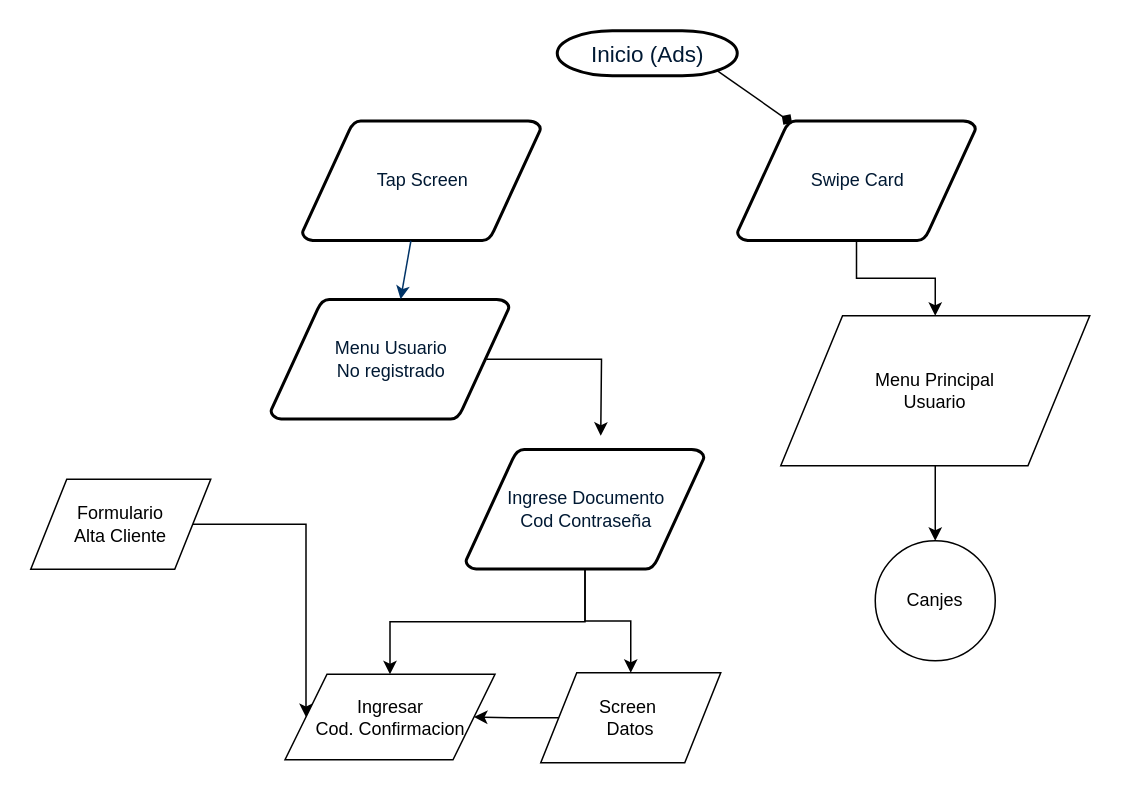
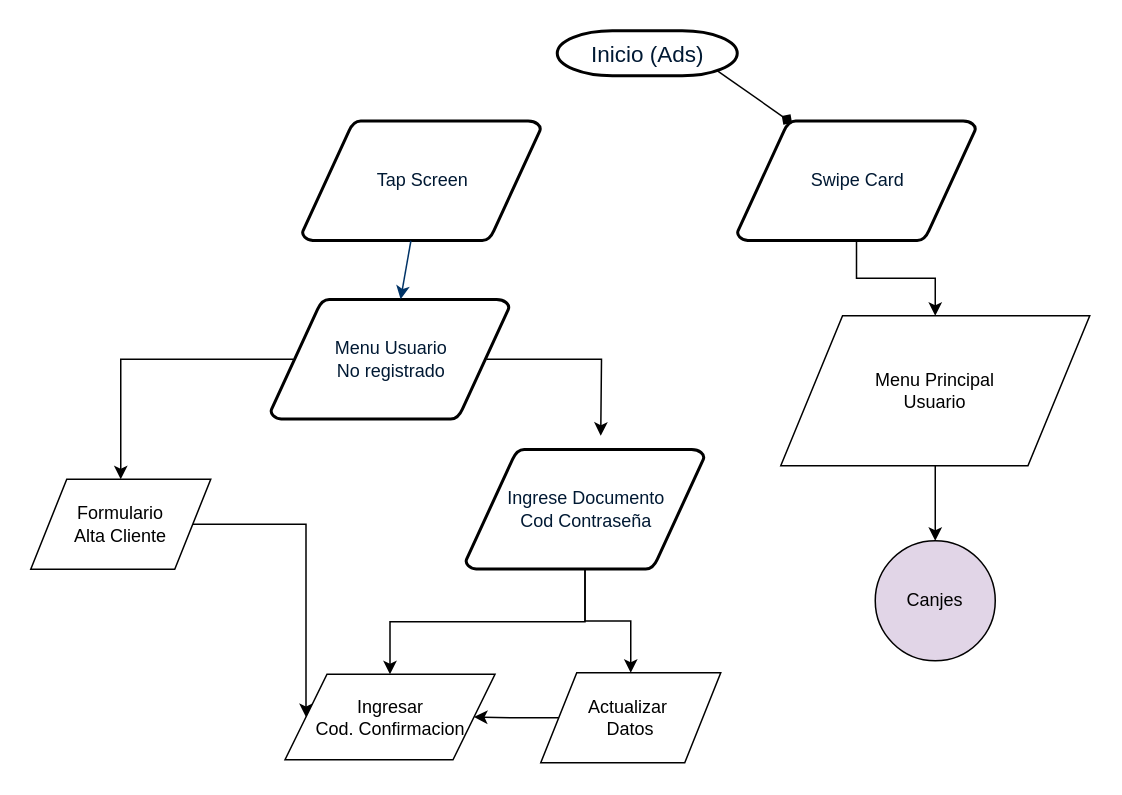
none -> (152, 359)
(935, 601) -> (935, 601)
(631, 718) -> (631, 718)
